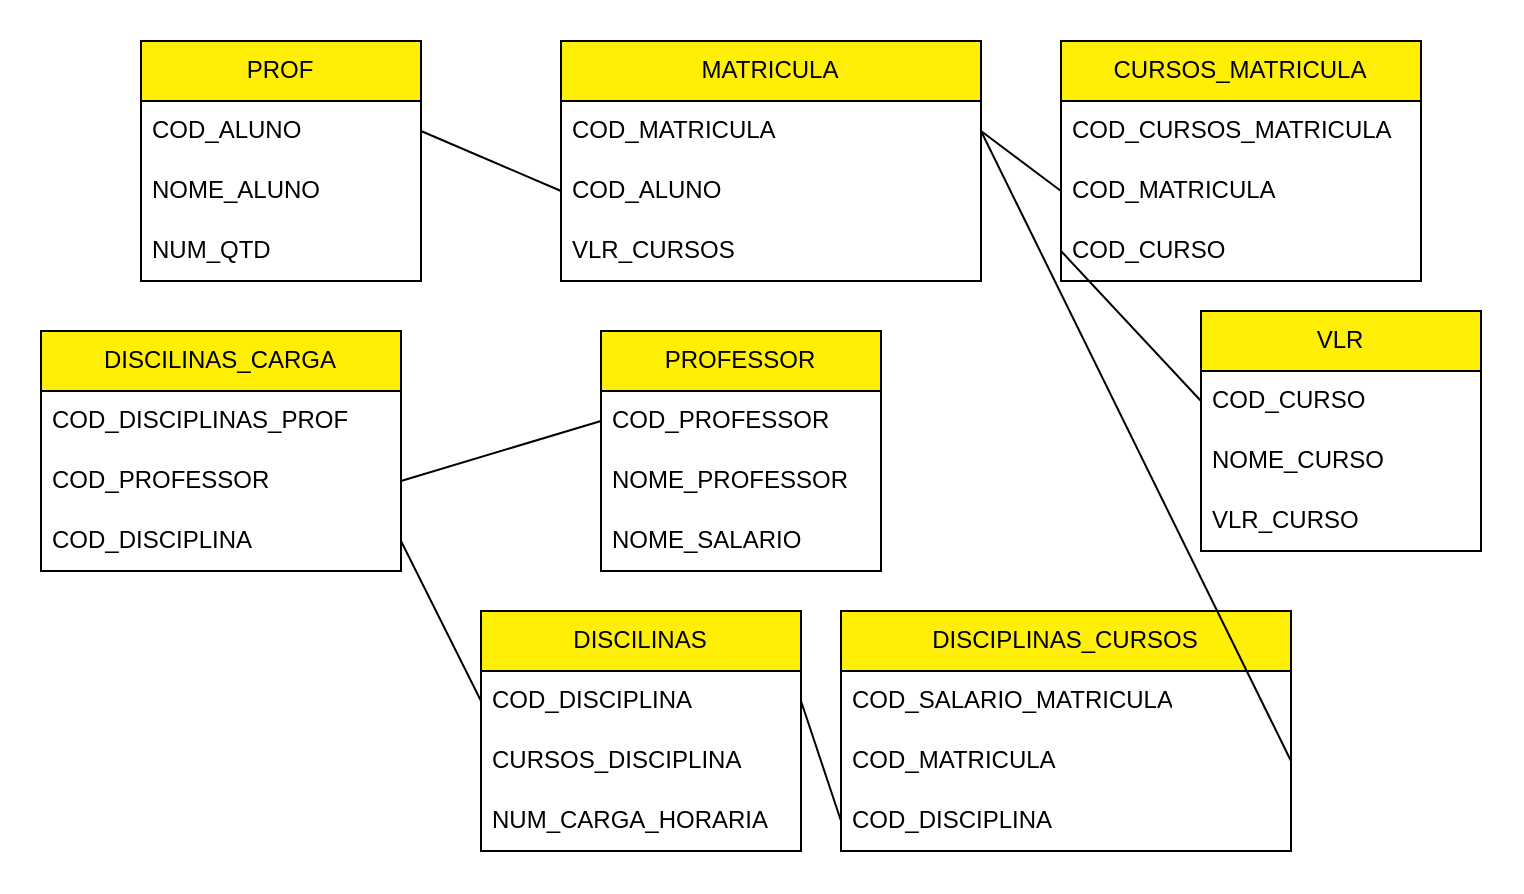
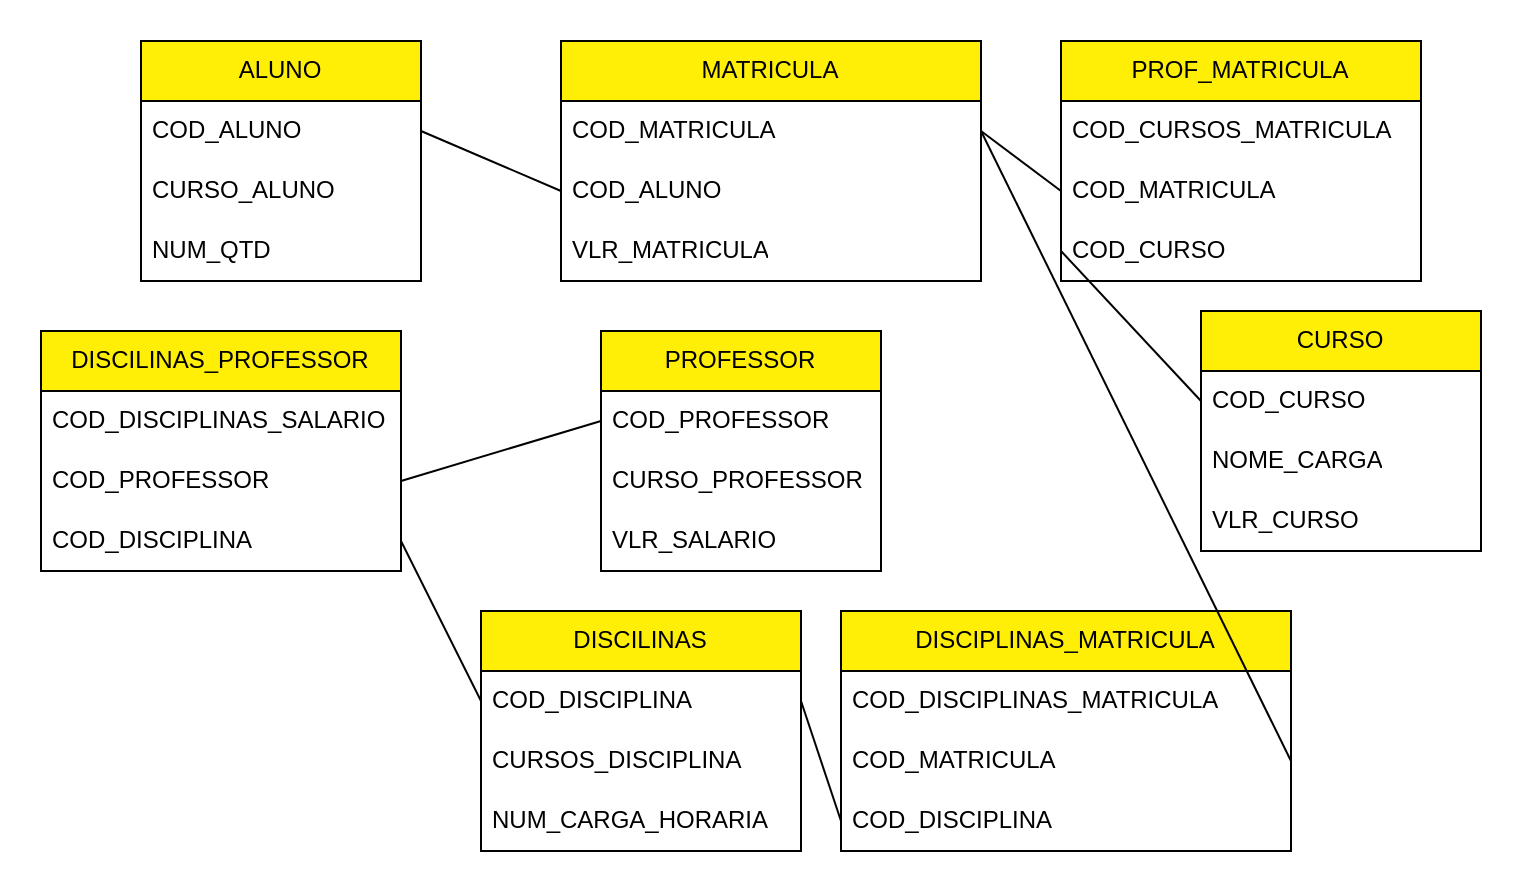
(281, 71) -> (281, 71)
(1241, 71) -> (1241, 71)
(220, 191) -> (227, 191)
(640, 251) -> (660, 251)
(1341, 341) -> (1341, 341)
(221, 361) -> (221, 361)
(187, 421) -> (208, 421)
(1280, 461) -> (1280, 461)
(707, 481) -> (714, 481)
(694, 541) -> (687, 541)
(1066, 641) -> (1066, 641)
(994, 701) -> (1021, 701)
